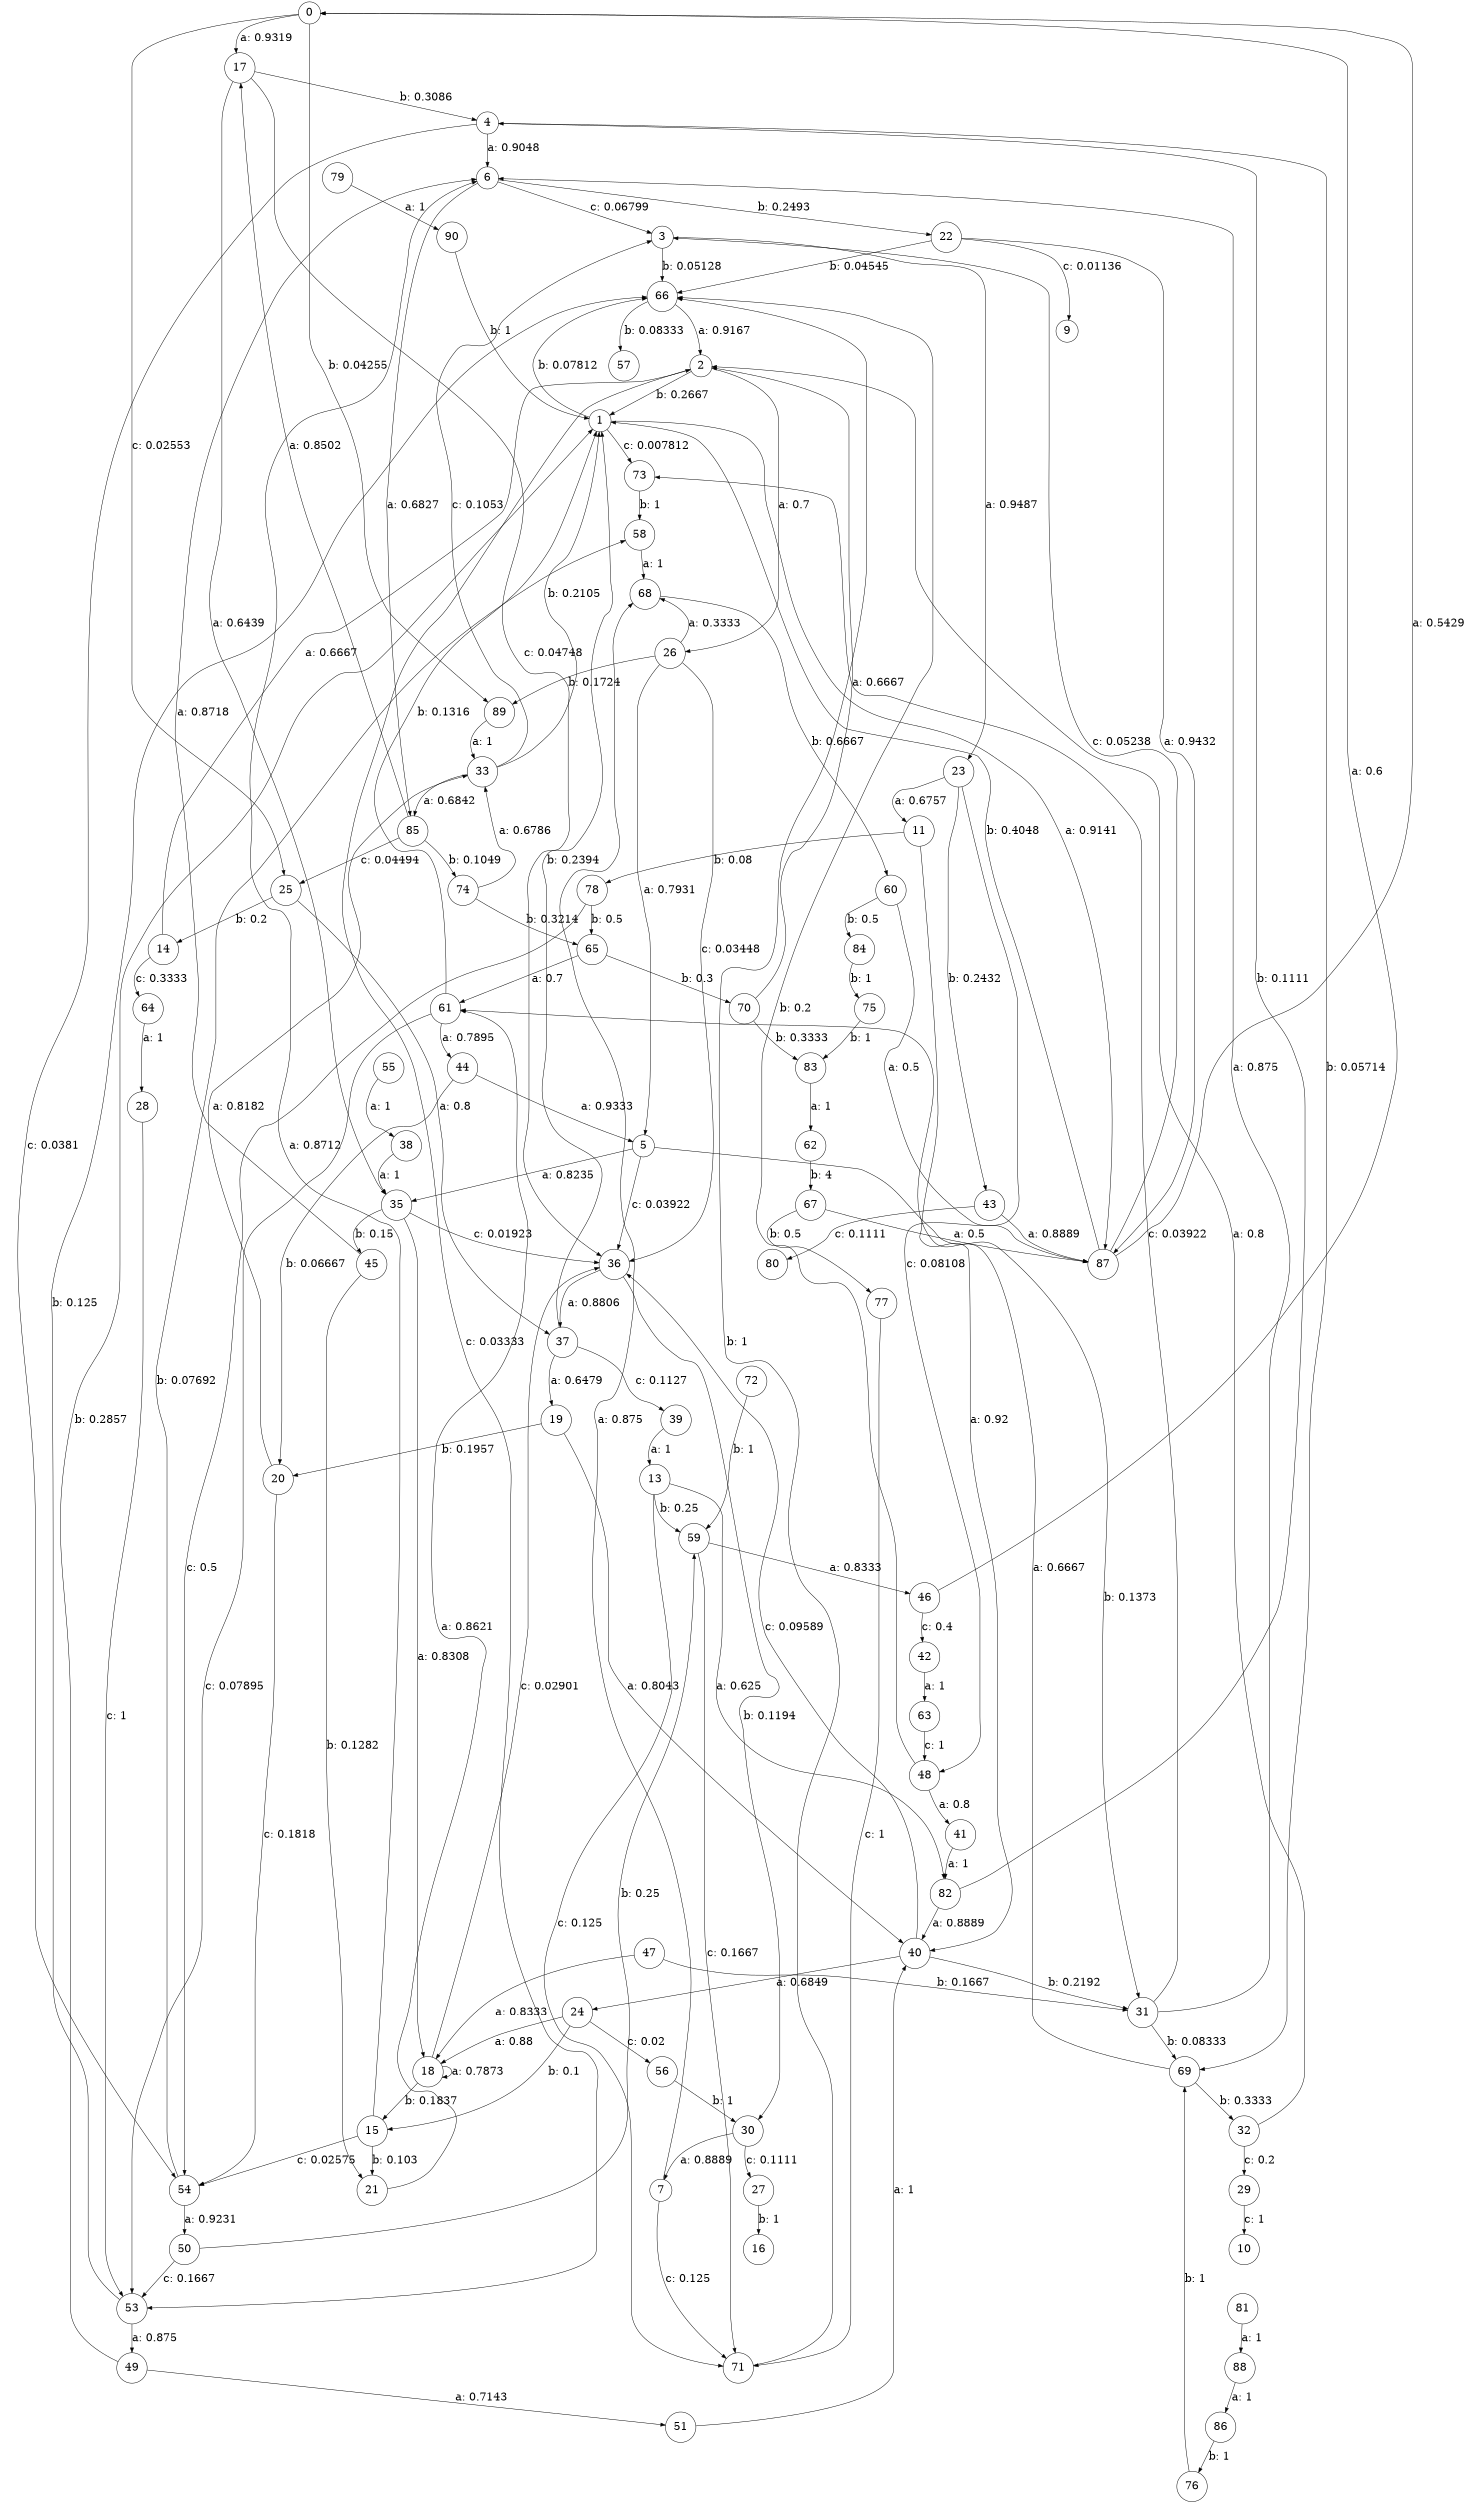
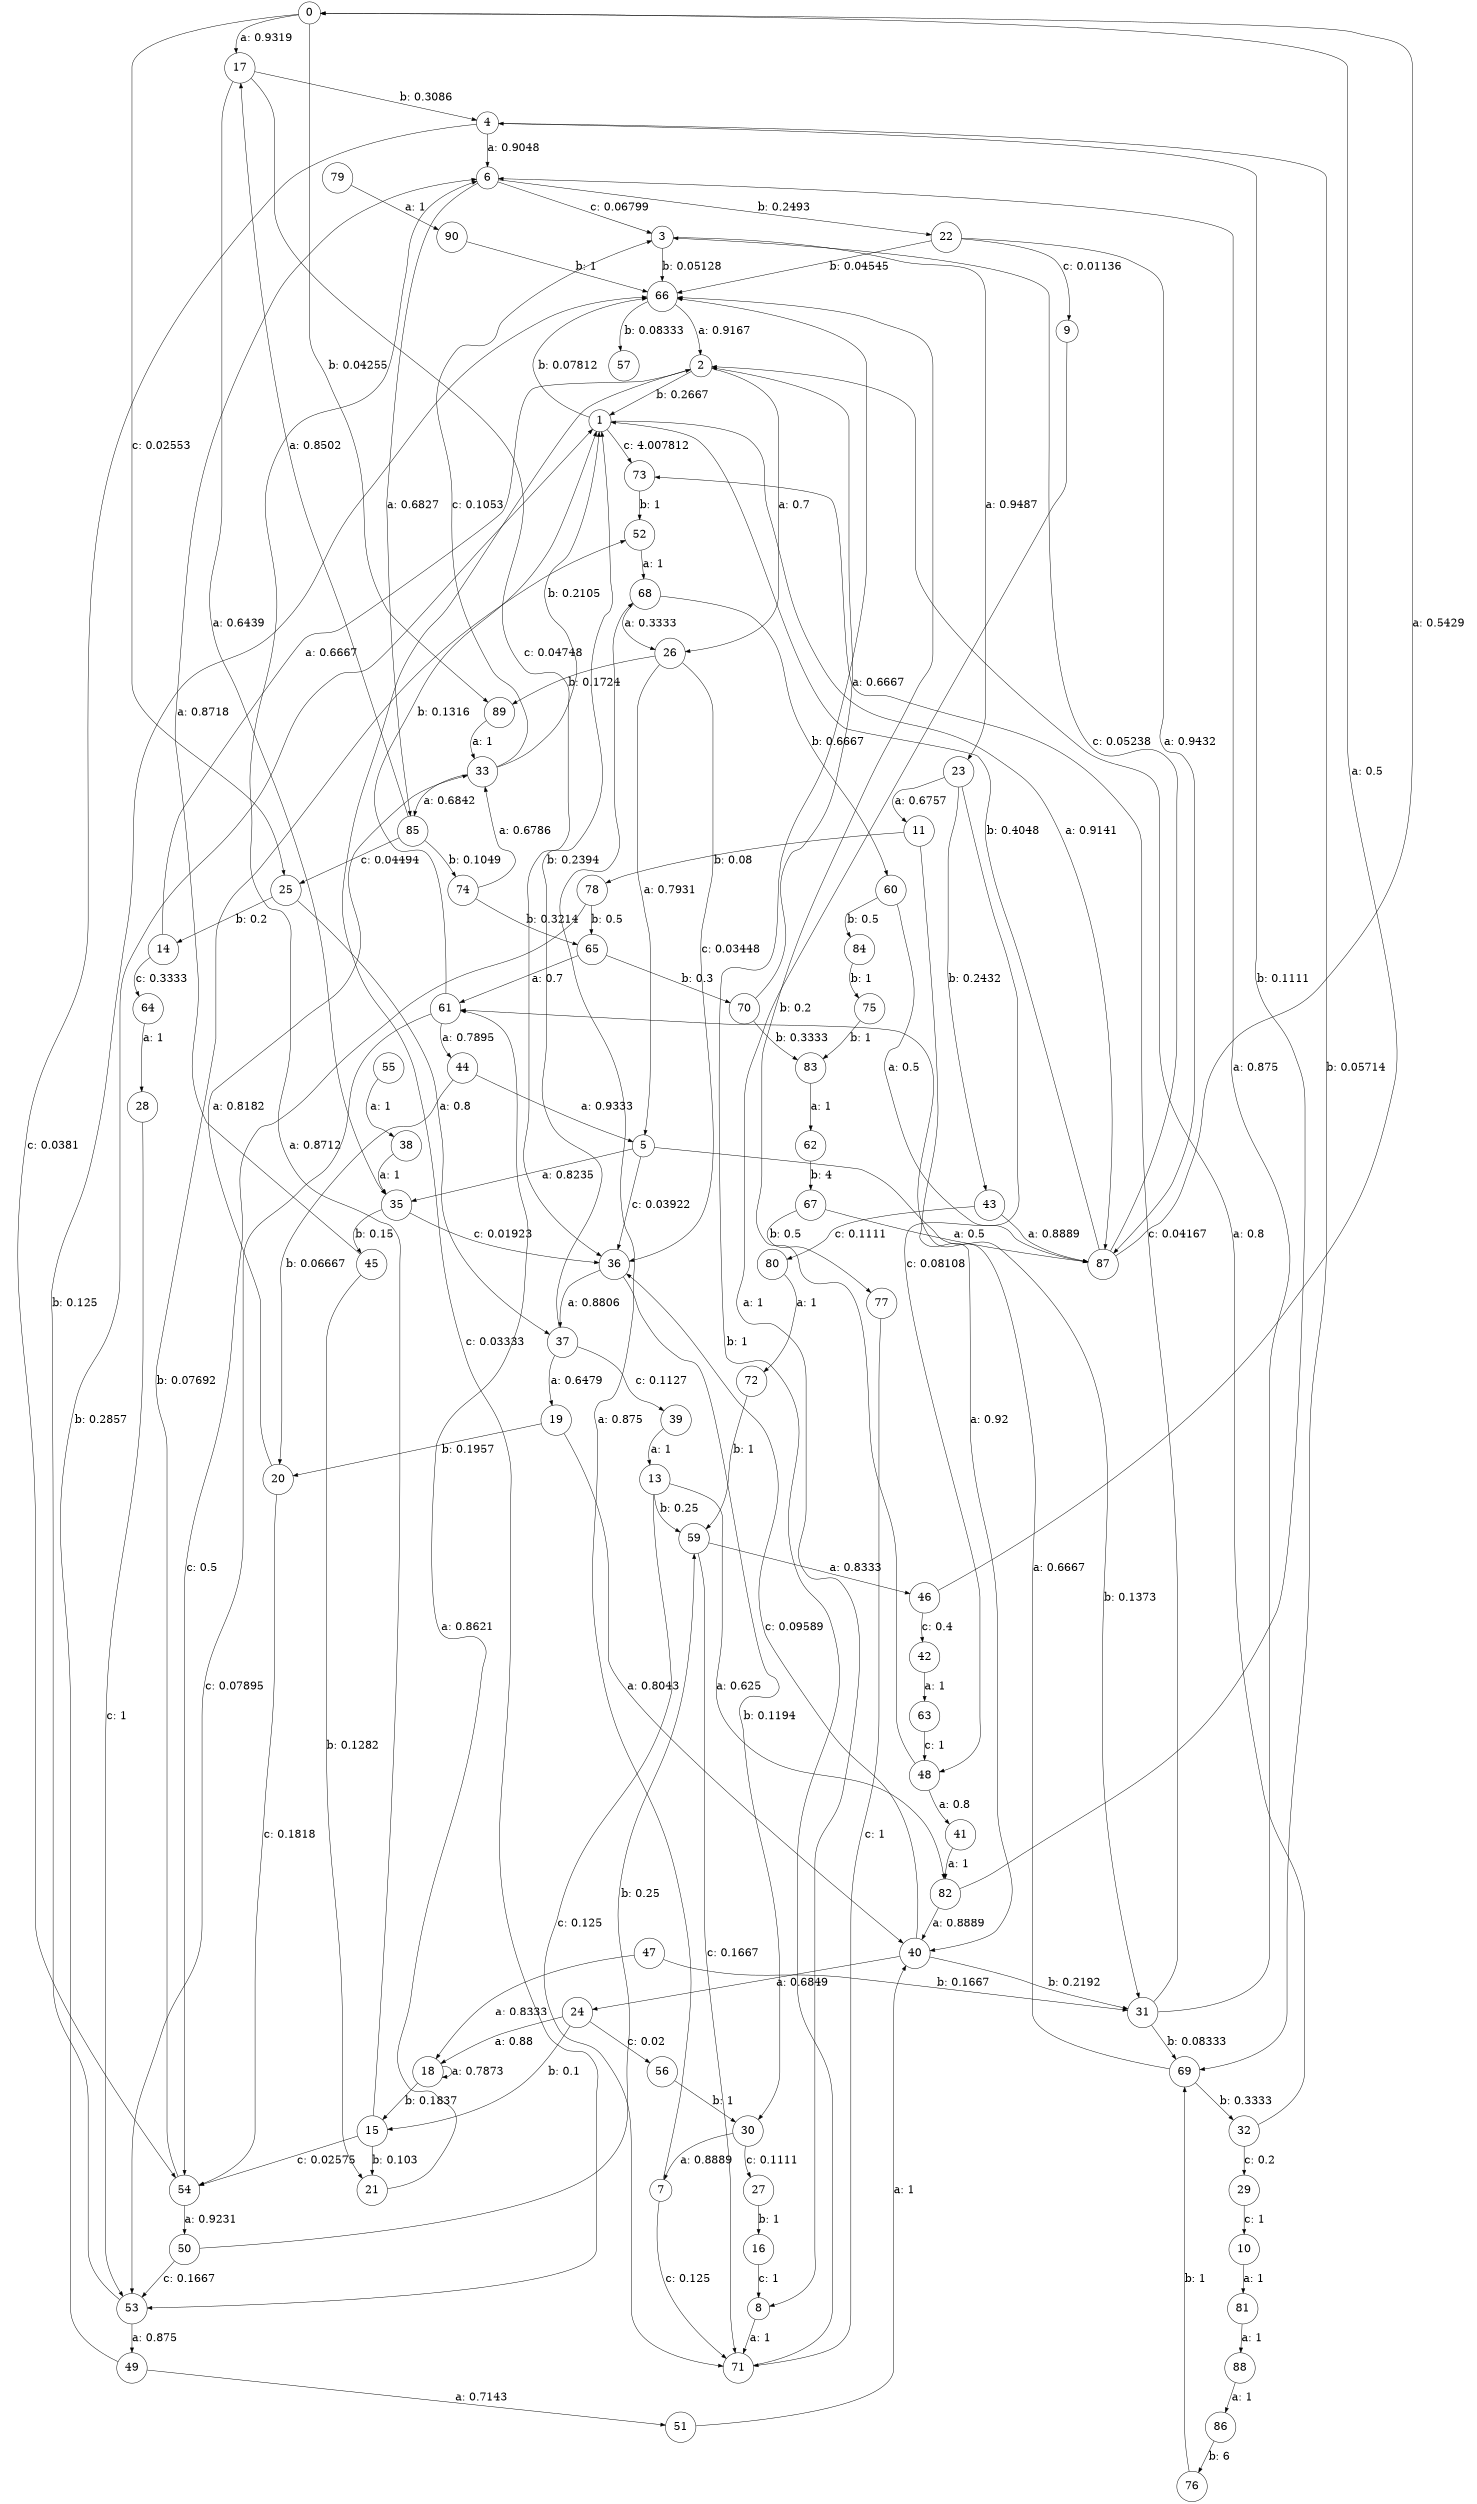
(498, 354) -> (555, 266)
(660, 446) -> (660, 446)
(640, 535) -> (640, 535)
(687, 617) -> (625, 631)
(1378, 772) -> (1378, 772)
(1181, 1235) -> (1181, 1235)
none -> (793, 1323)
(417, 1635) -> none
(525, 1654) -> none
none -> (1244, 2277)
none -> (759, 2309)
(1233, 2457) -> (1233, 2457)
